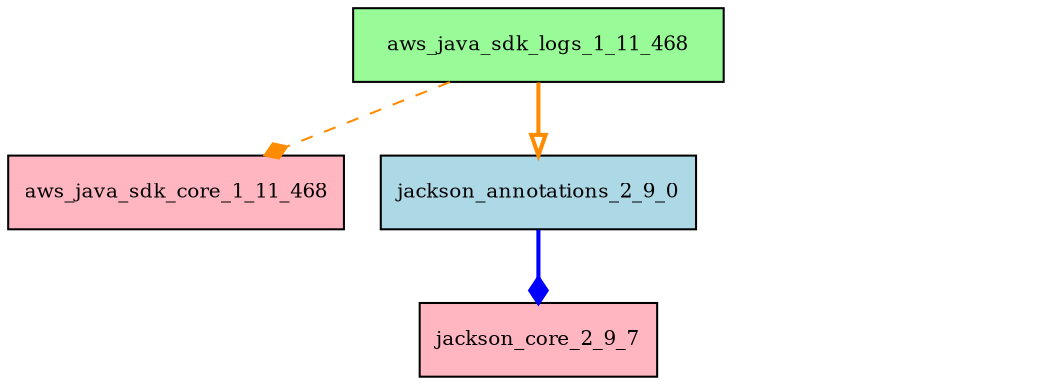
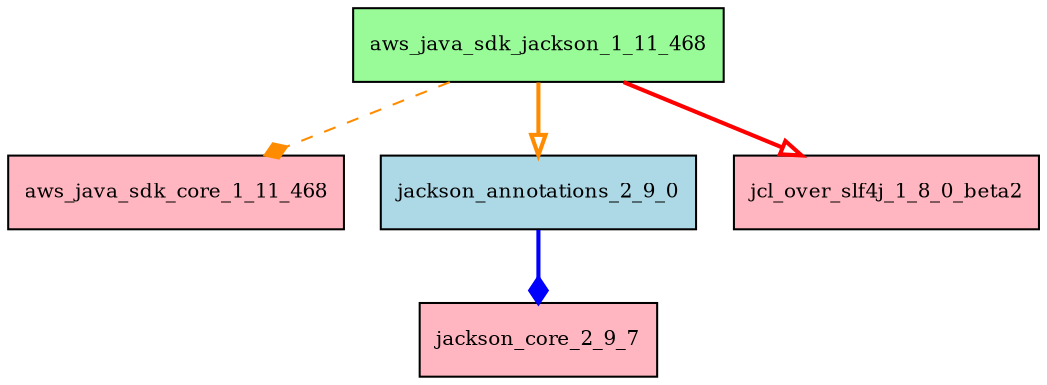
(538, 45) -> (538, 45)
none -> (886, 192)
